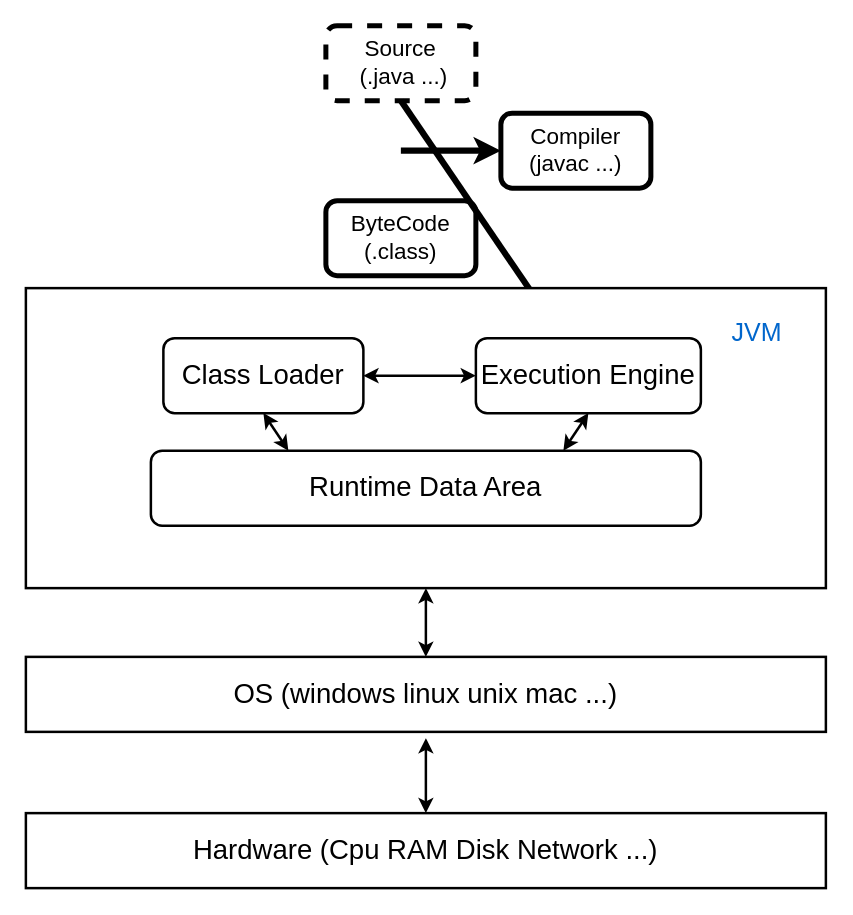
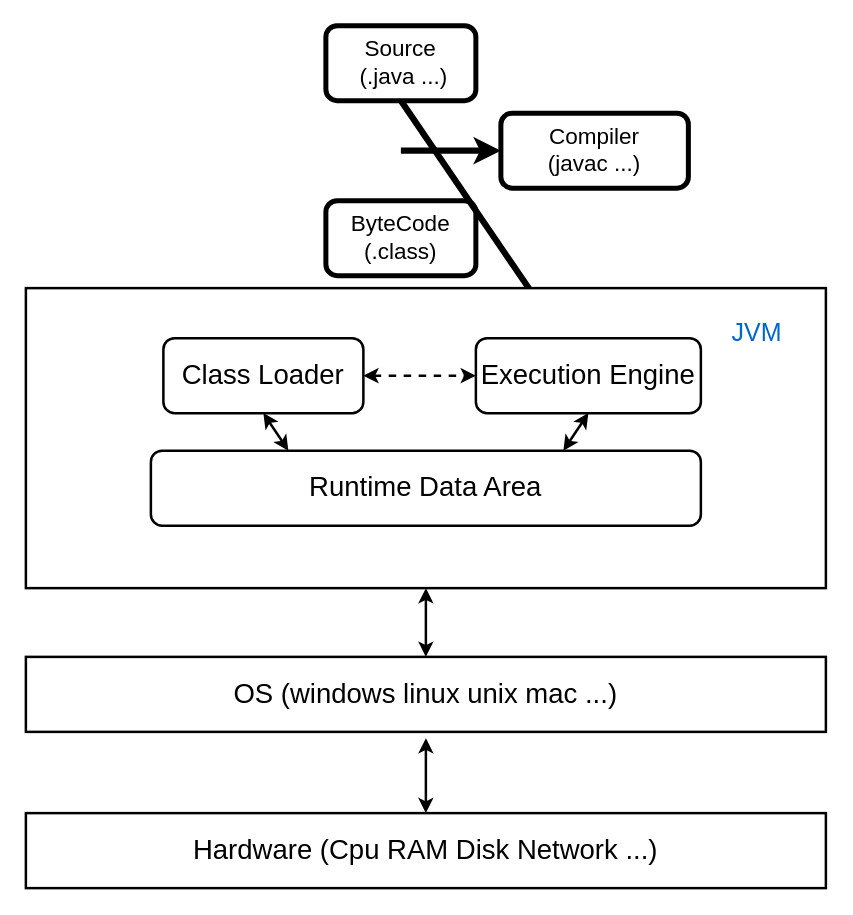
(401, 63) -> (401, 63)
(576, 151) -> (594, 151)
(420, 376) -> (420, 376)
